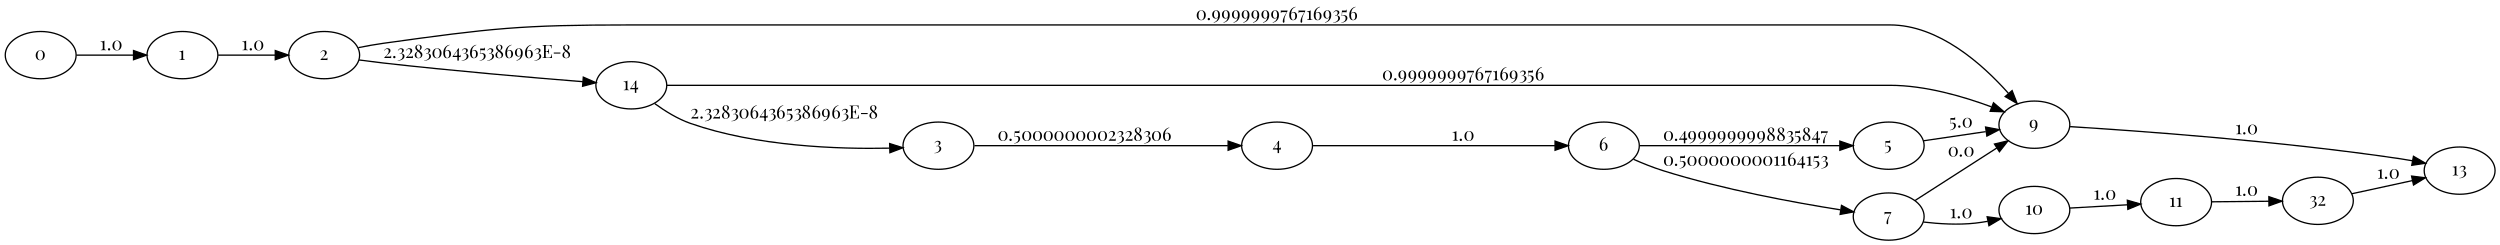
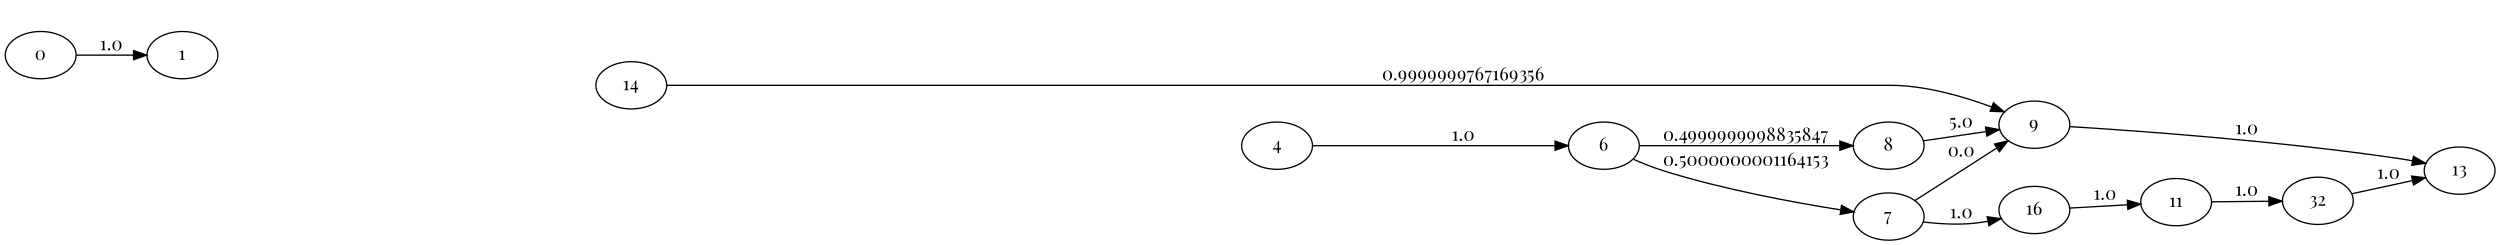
(324, 55) -> none
(938, 146) -> none
(1889, 146) -> (1889, 146)
(2034, 210) -> (2034, 210)
